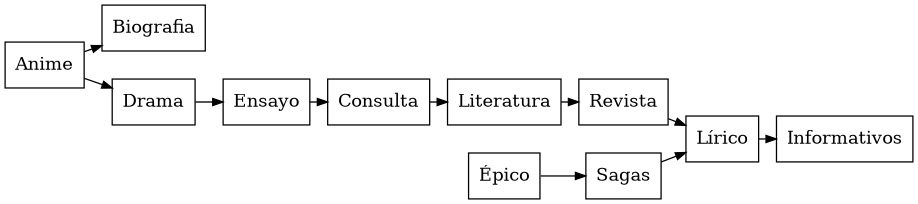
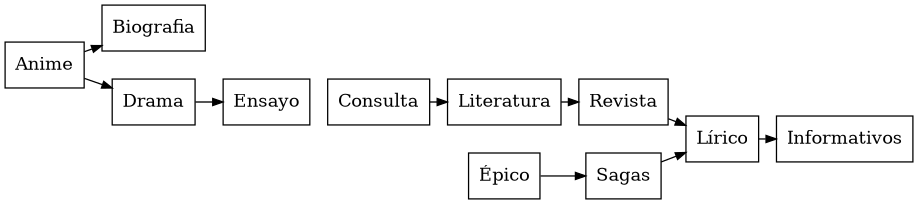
(313, 102) -> none
